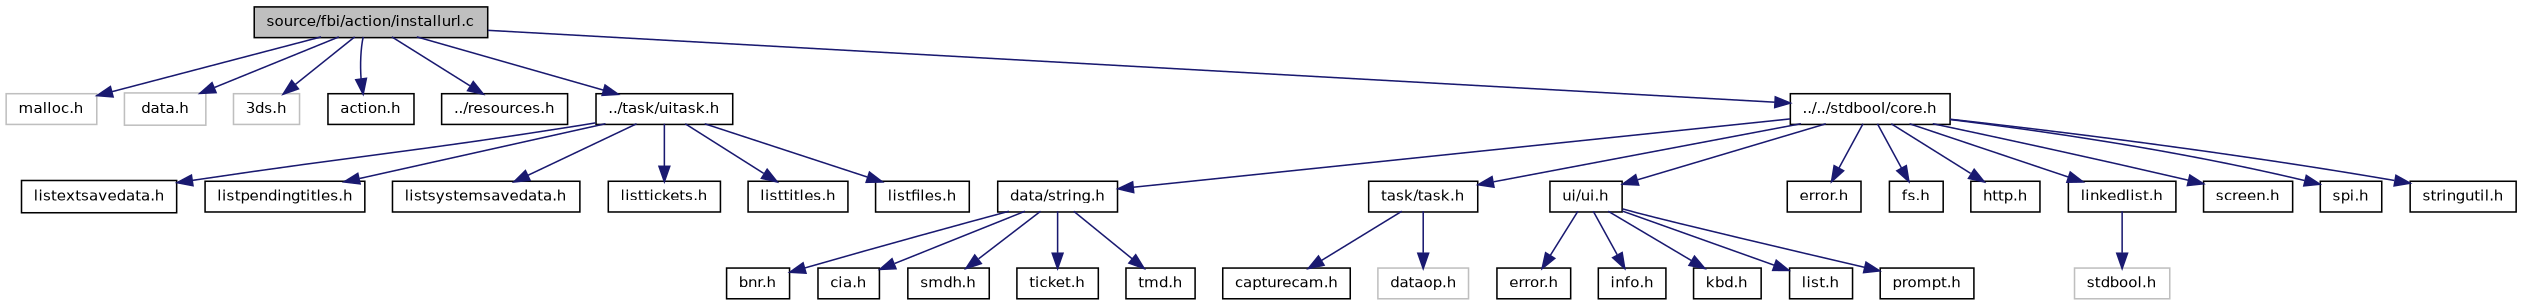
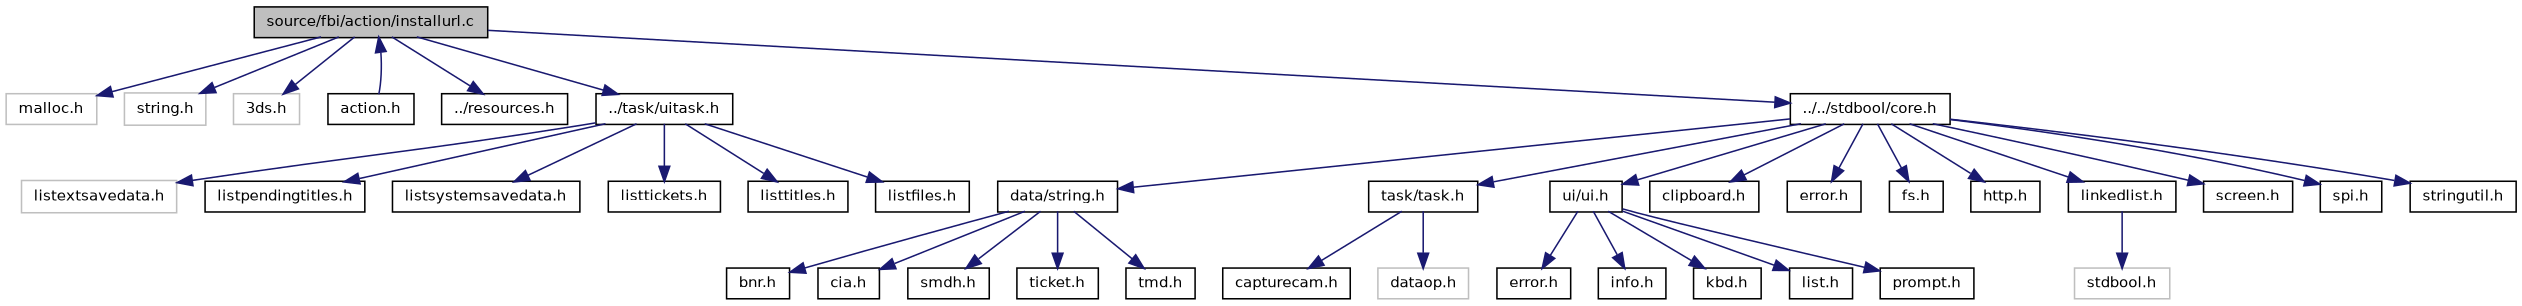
(361, 58) -> (381, 73)
(165, 109) -> (165, 109)
(99, 197) -> (99, 197)
none -> (1704, 197)
